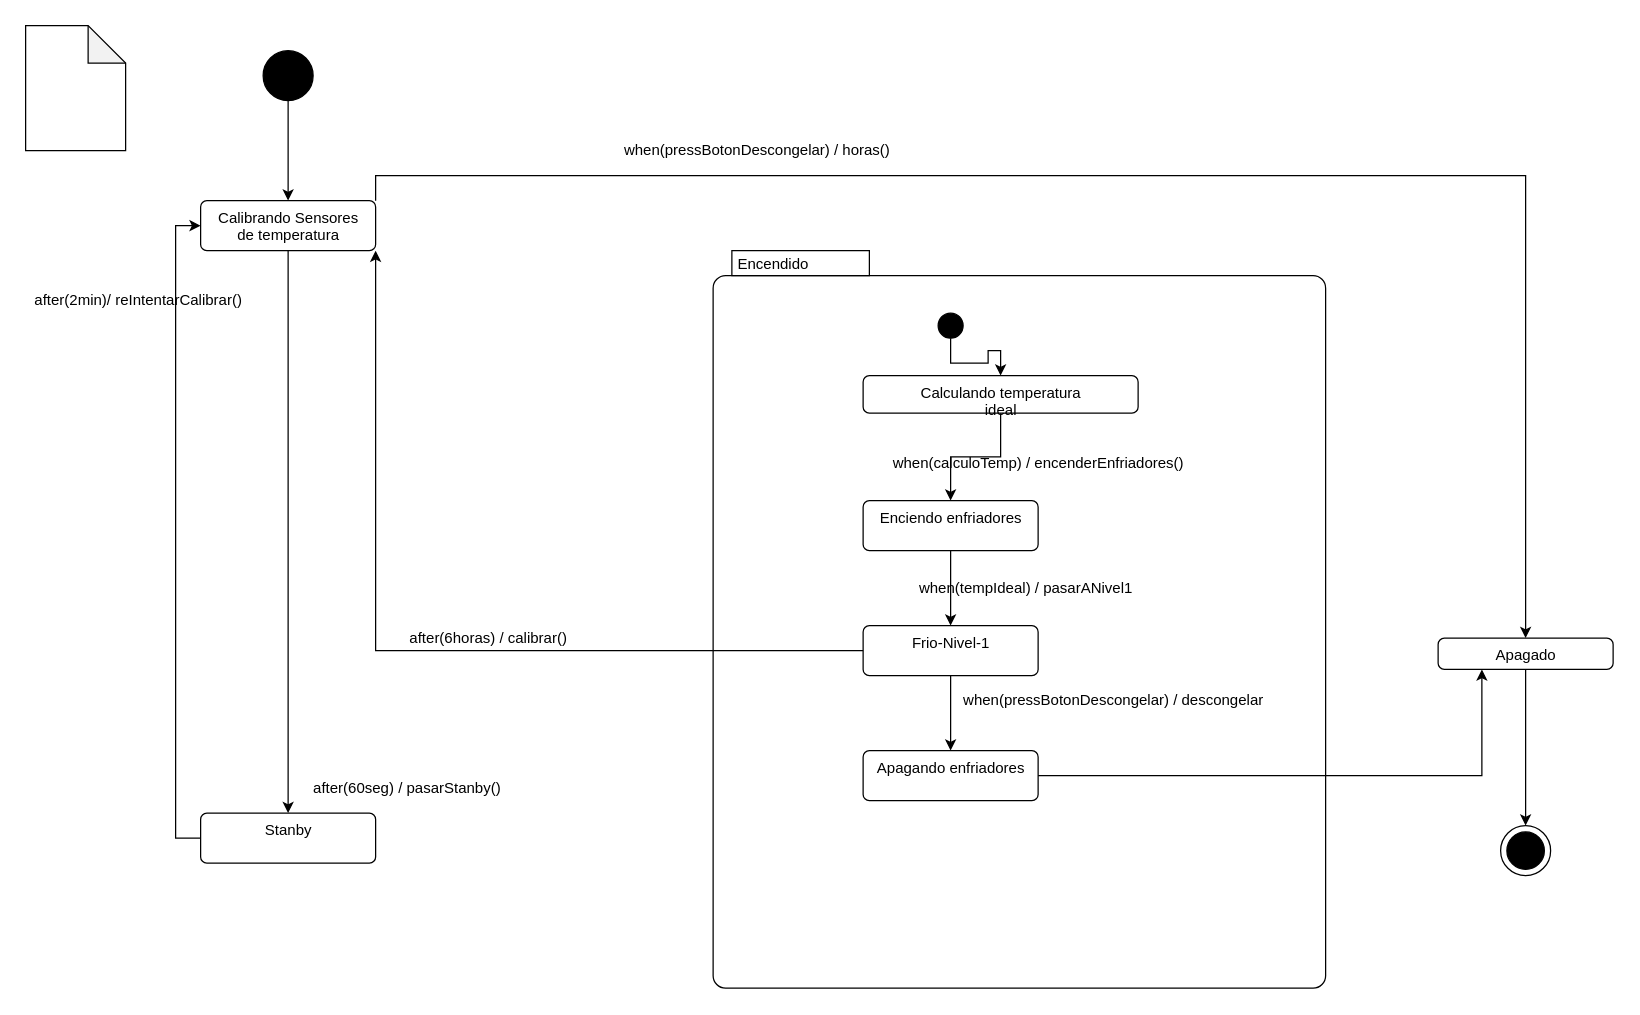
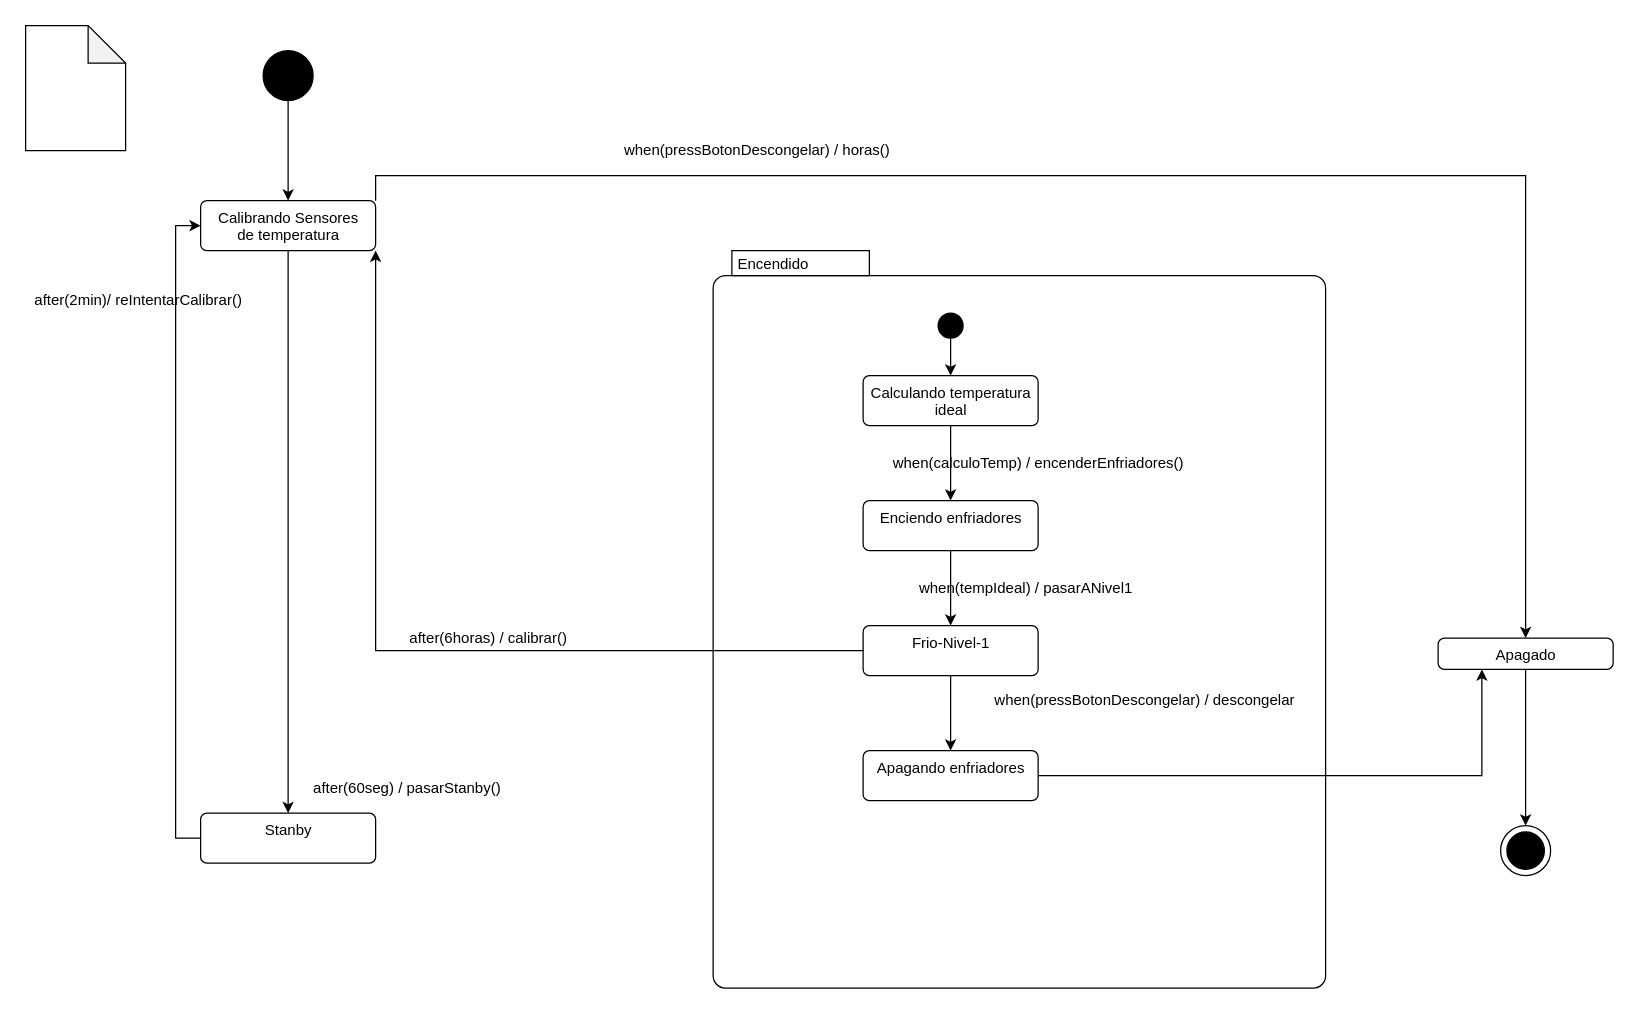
(1001, 394) -> (951, 401)
(1113, 701) -> (1144, 701)
